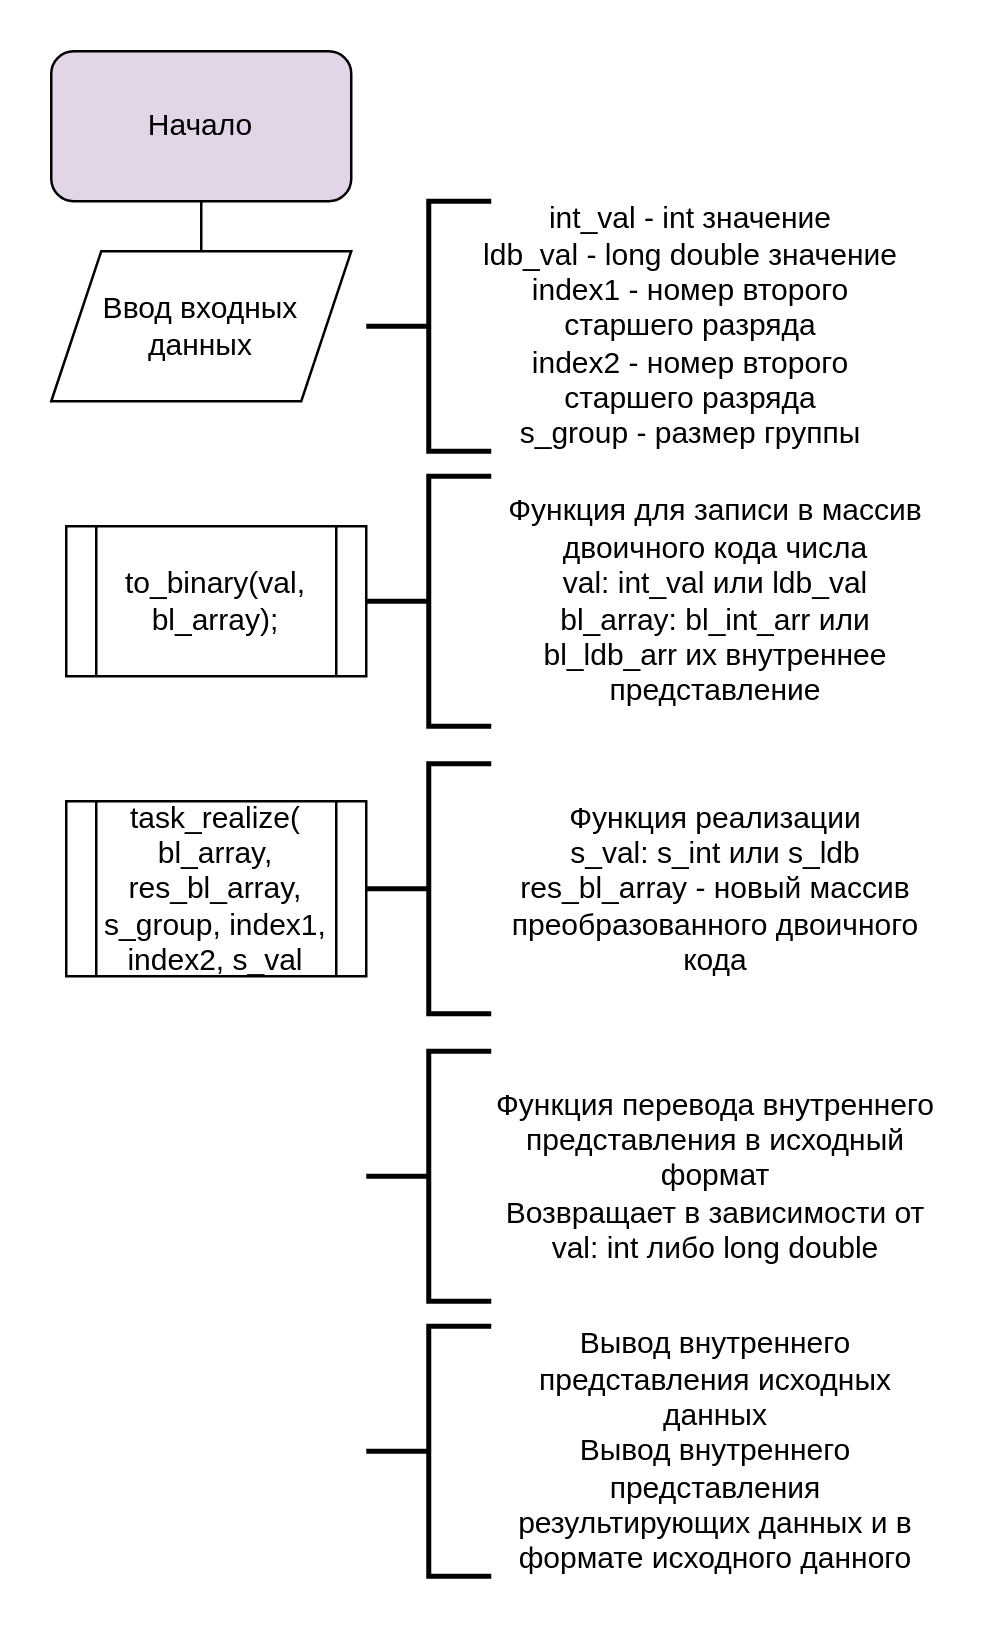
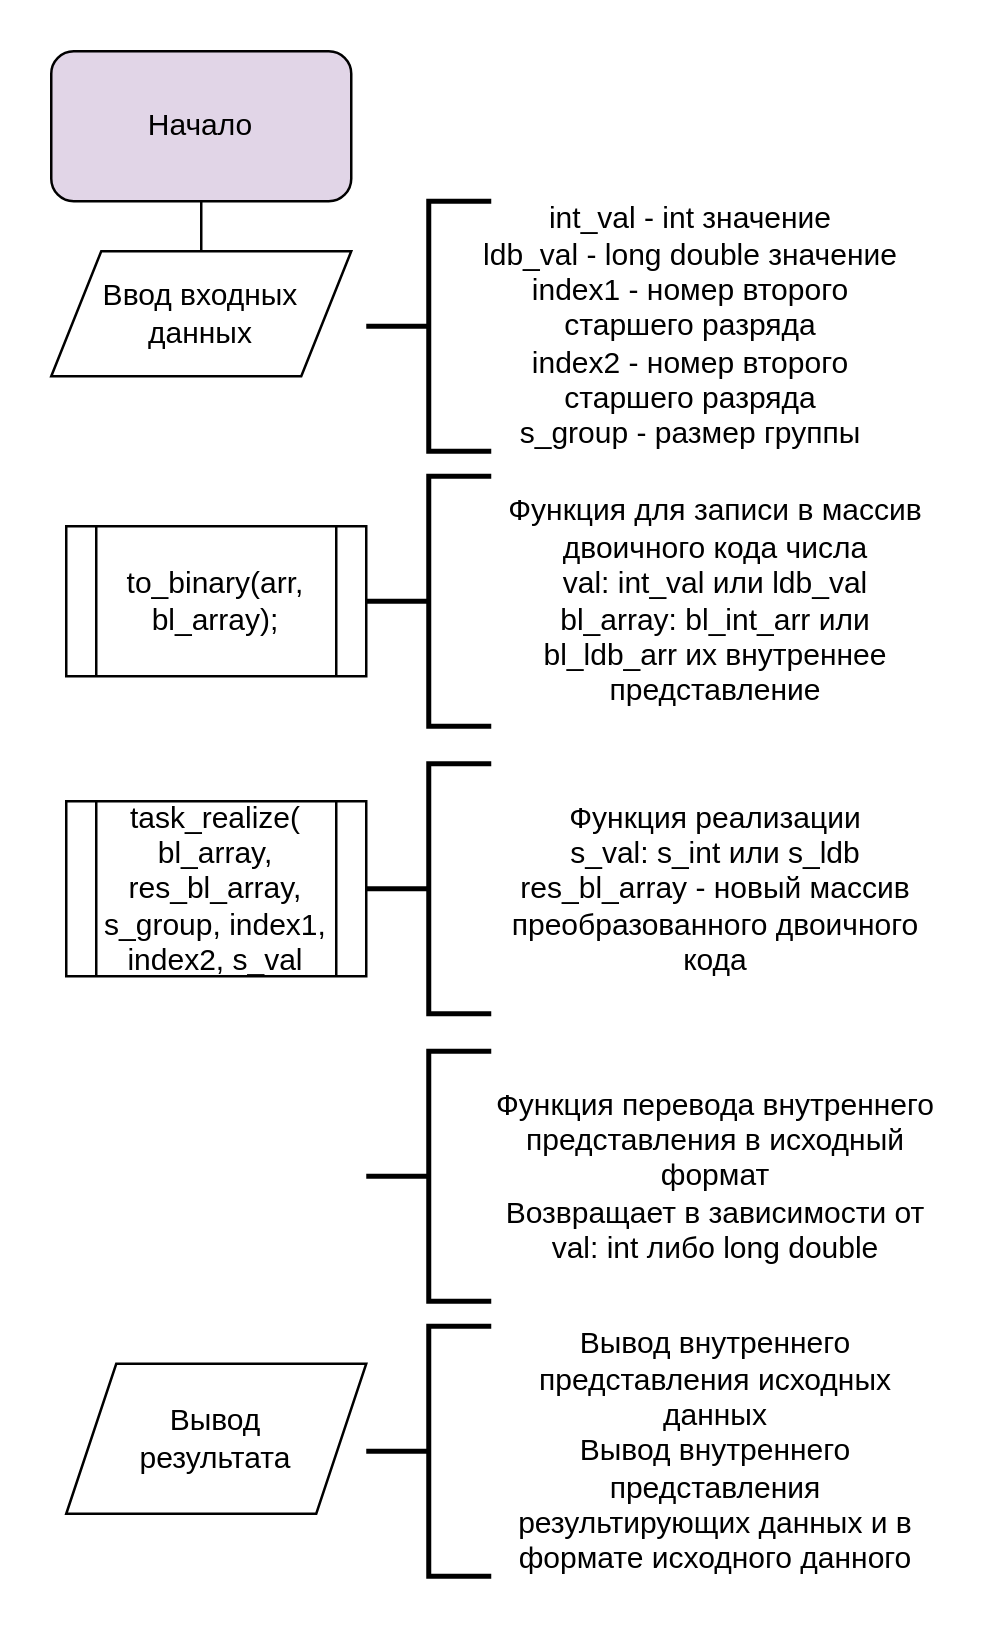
(201, 326) -> (201, 314)
(216, 601) -> (216, 601)
none -> (216, 1439)
